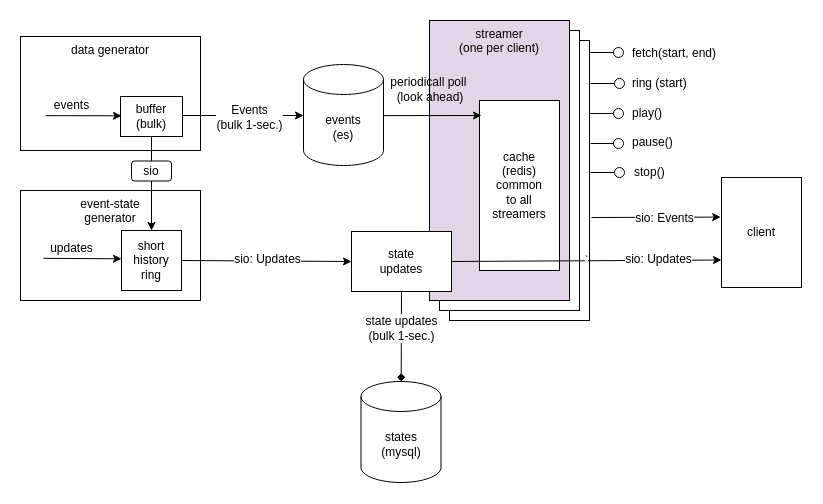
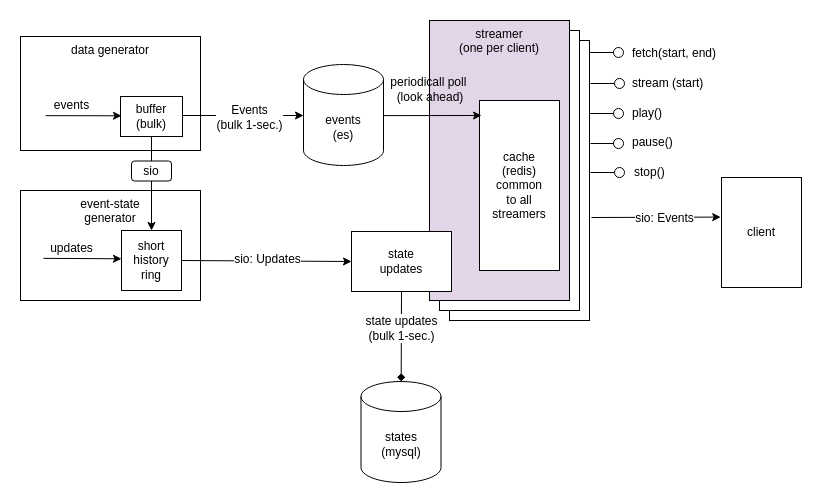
(670, 84) -> (678, 84)
(583, 261) -> none
